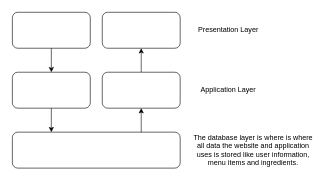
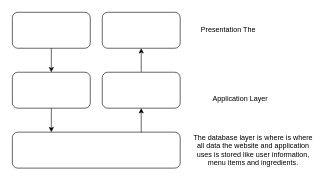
(229, 30) -> (229, 30)
(228, 90) -> (240, 99)
